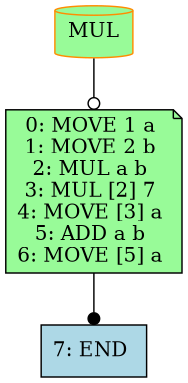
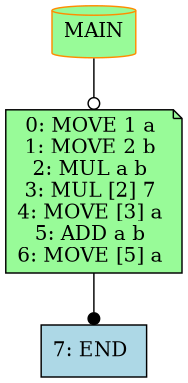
(94, 32) -> (94, 32)
